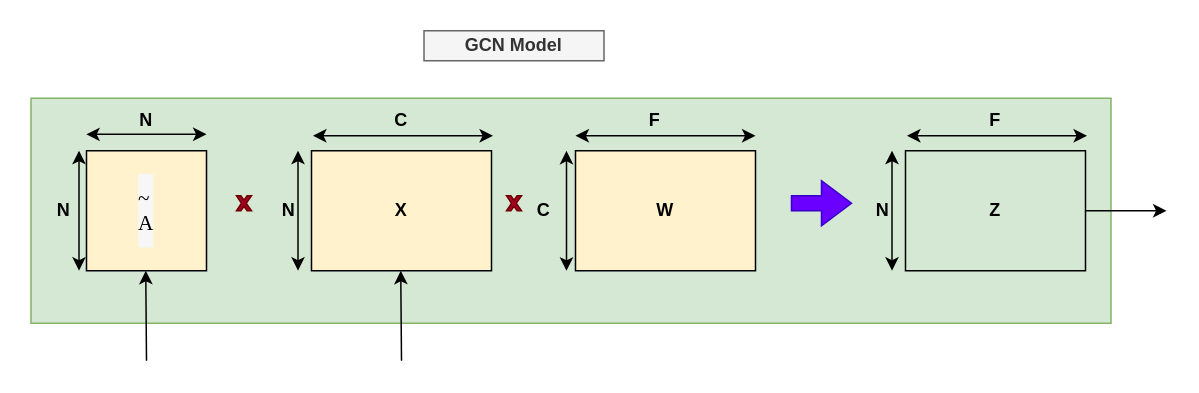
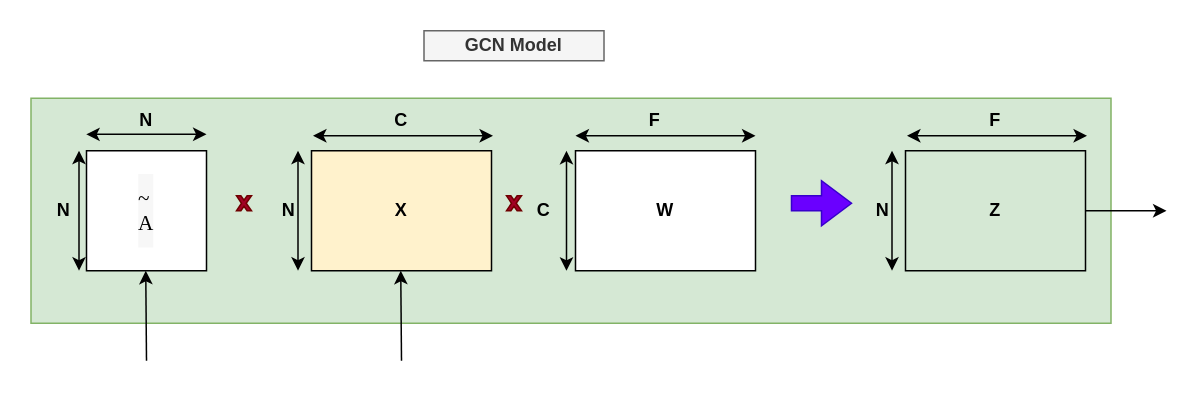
(146, 211) -> (146, 211)
(665, 211) -> (665, 211)
